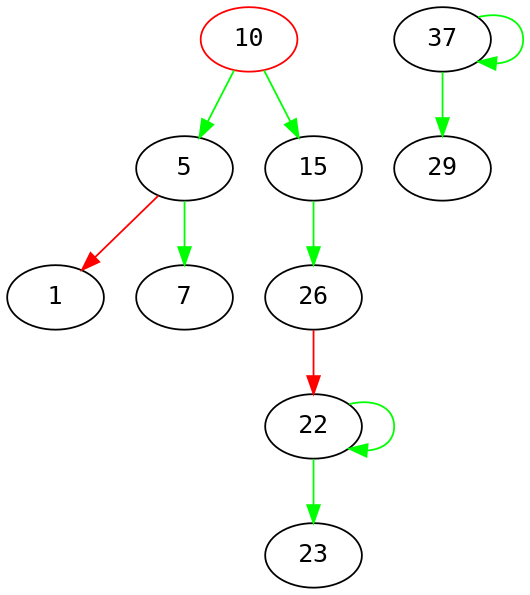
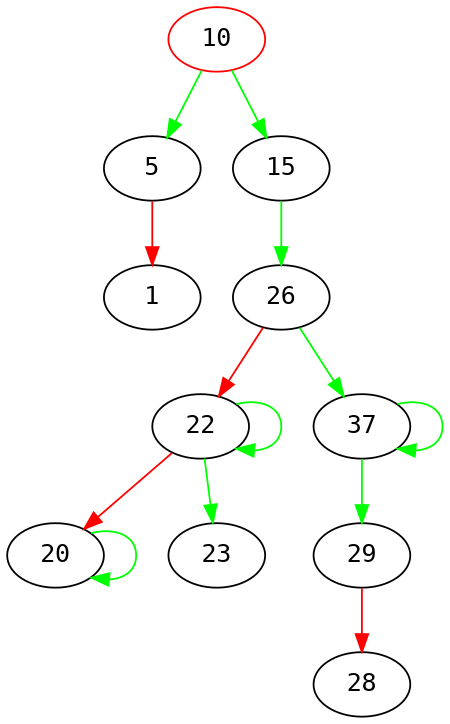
(185, 297) -> none
none -> (317, 354)
none -> (56, 555)
none -> (362, 684)
